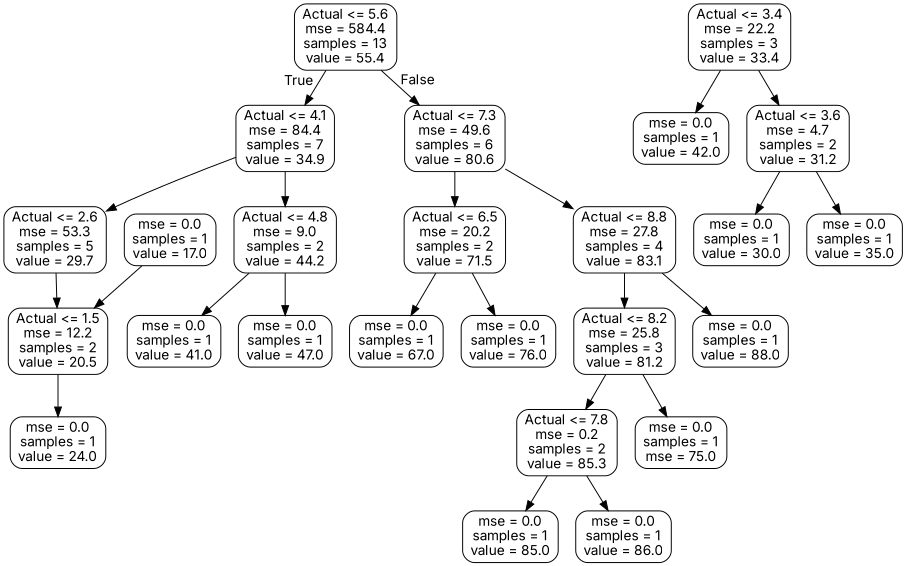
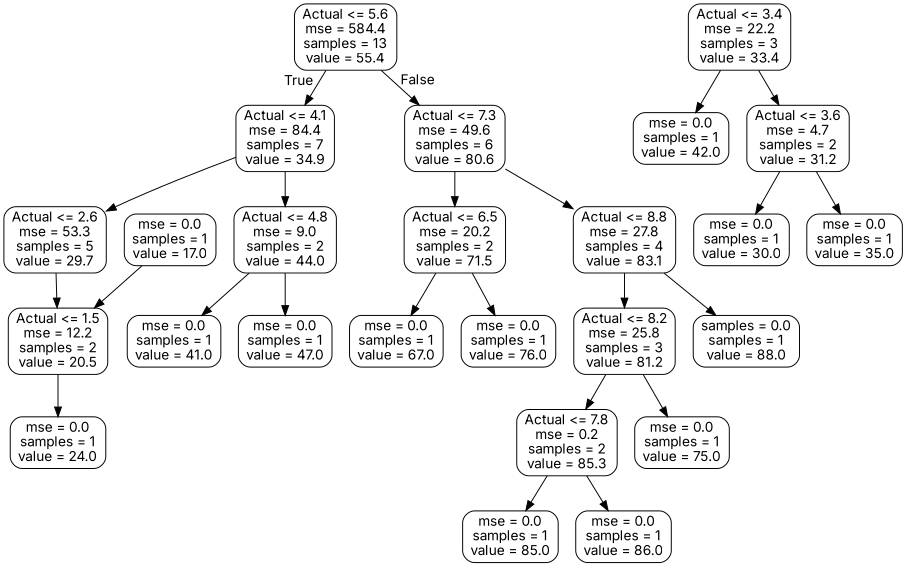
(285, 240) -> (285, 240)
(741, 341) -> (746, 341)
(681, 443) -> (682, 443)
